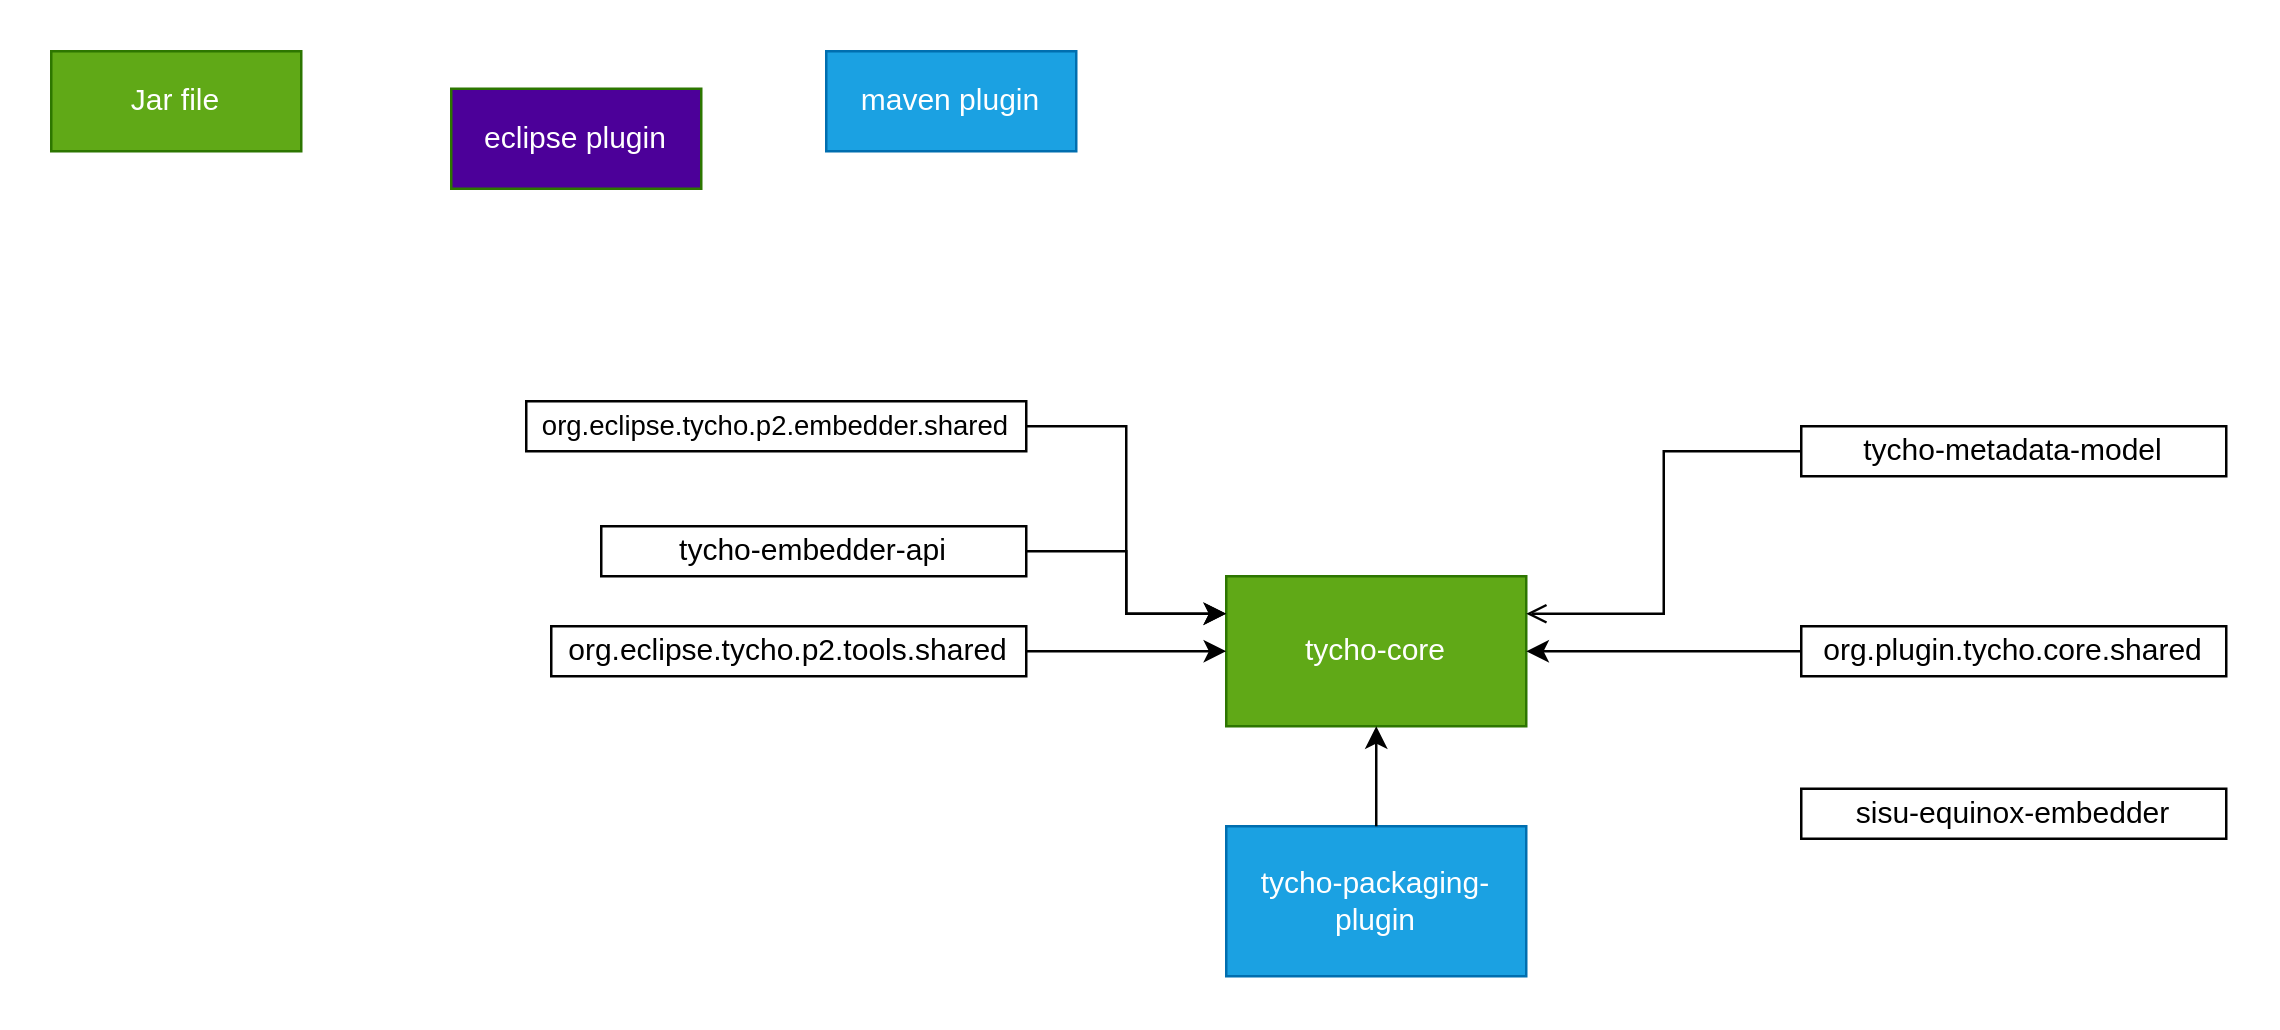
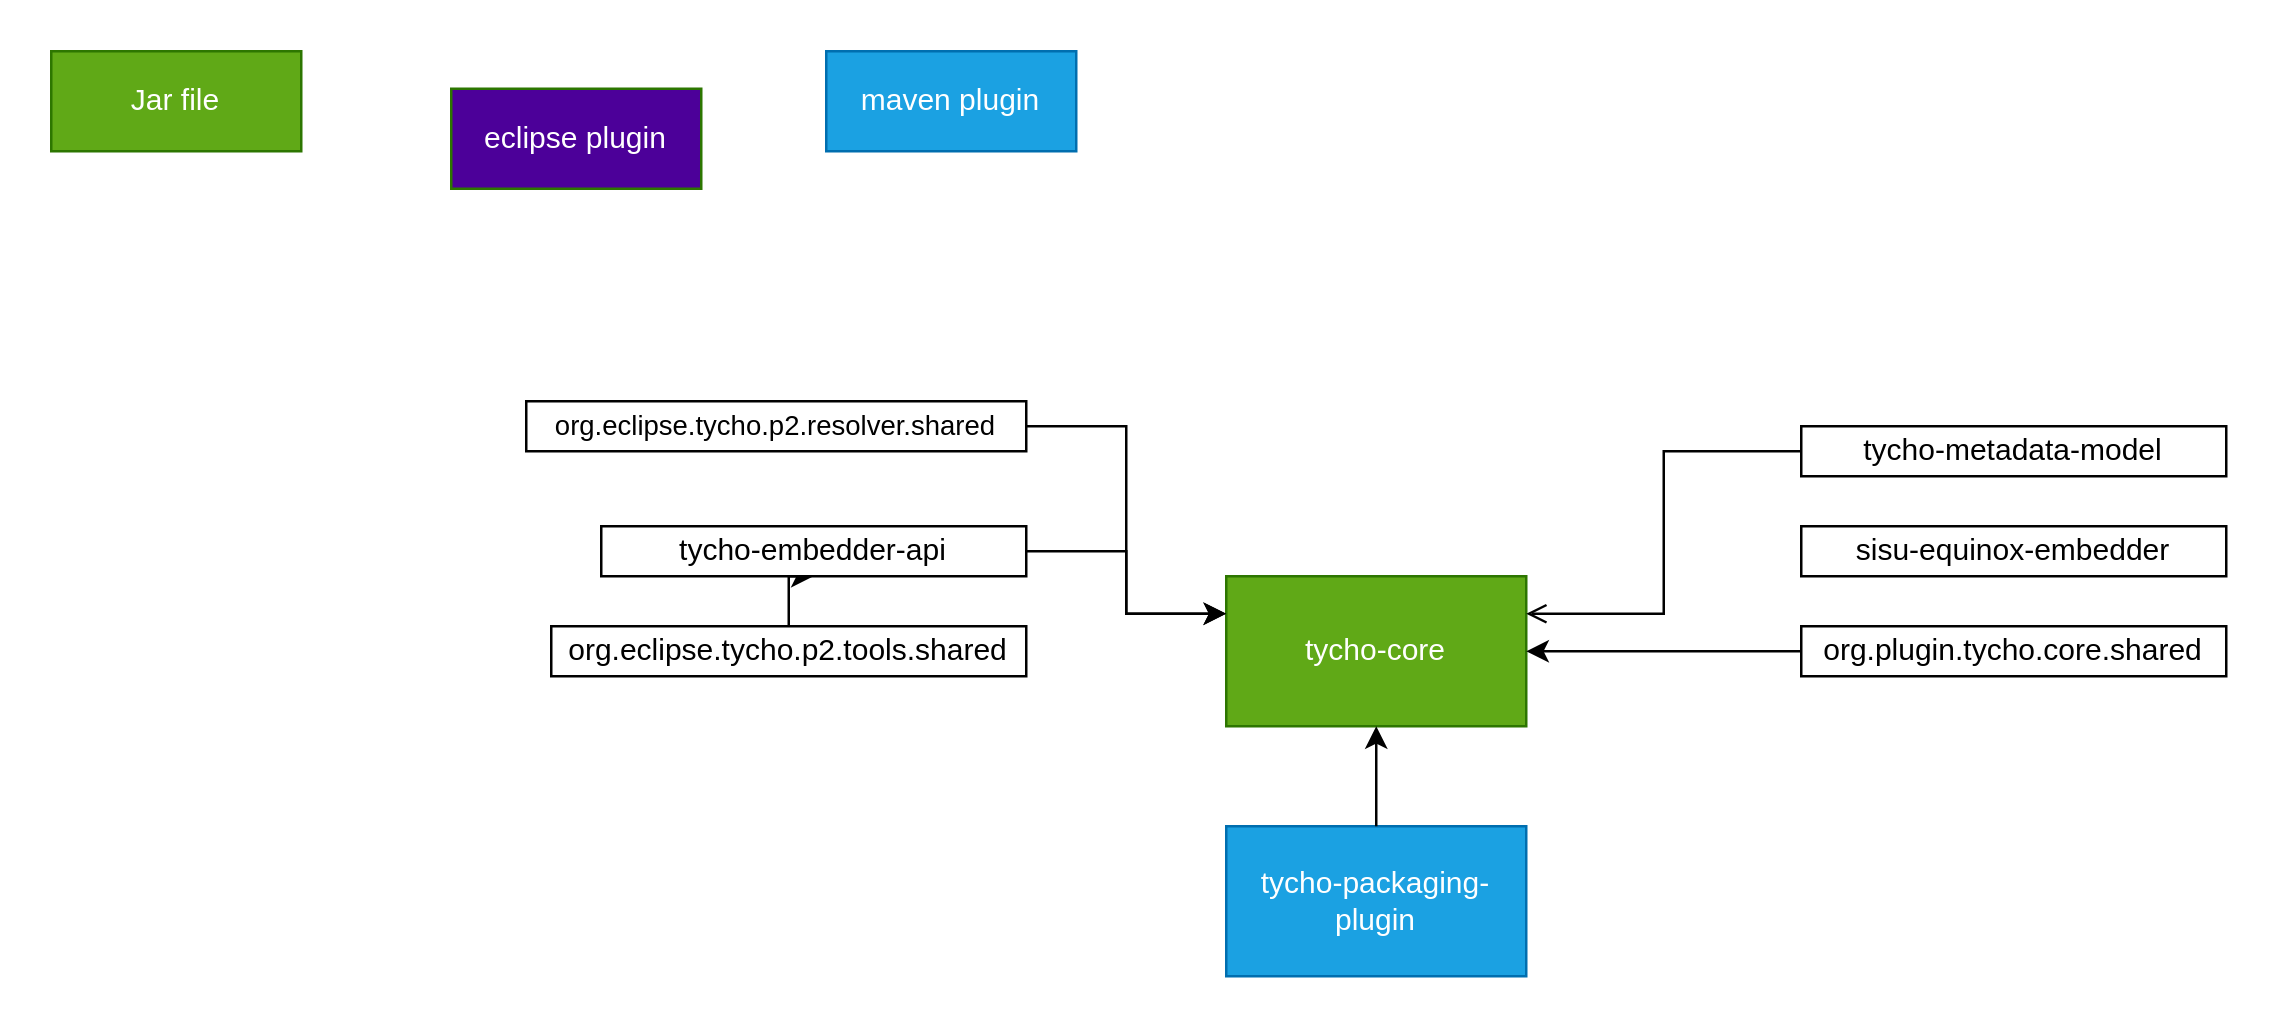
(776, 426) -> (776, 426)
(1118, 651) -> (789, 597)
(2014, 814) -> (2014, 551)
